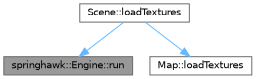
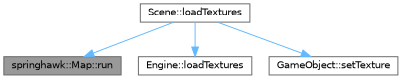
(68, 66) -> (62, 66)
(201, 66) -> (195, 66)
none -> (334, 66)
